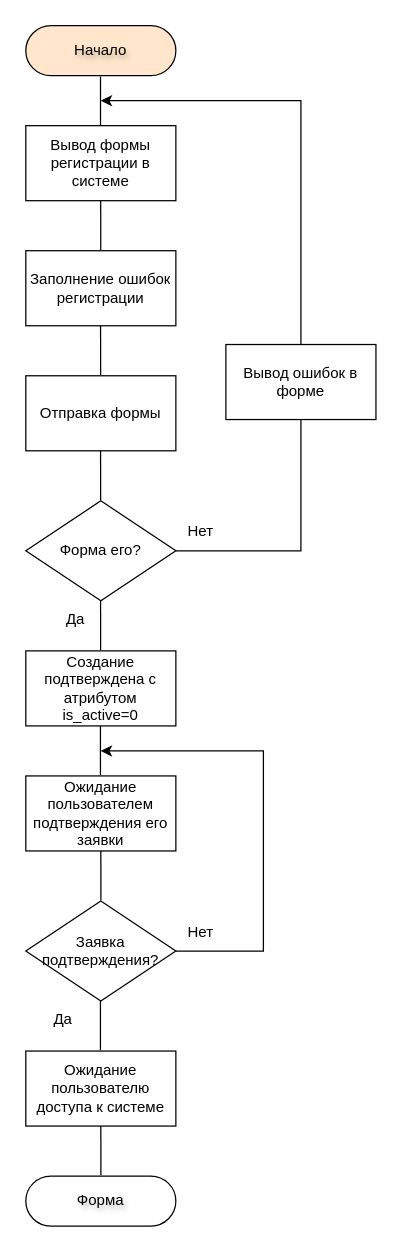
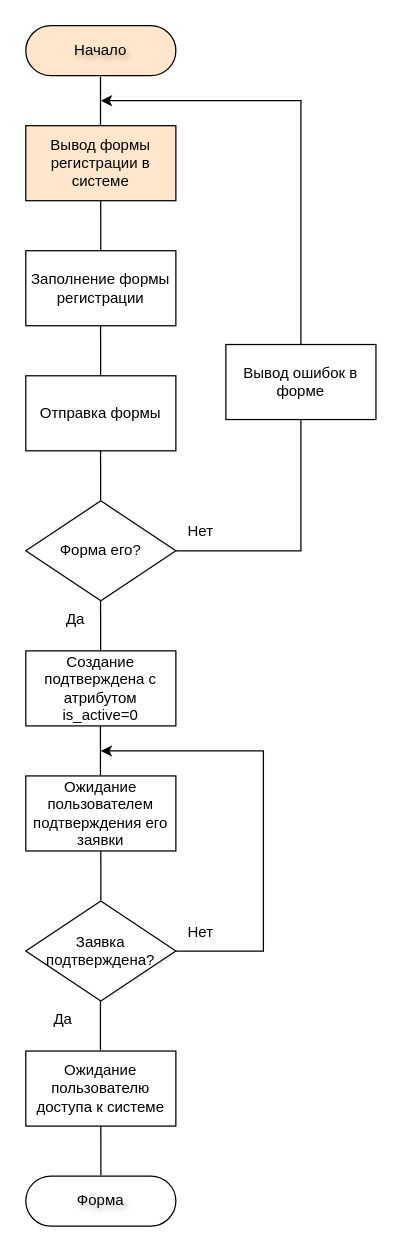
(101, 163) -> (101, 163)
(101, 288) -> (101, 288)
(101, 951) -> (101, 951)
